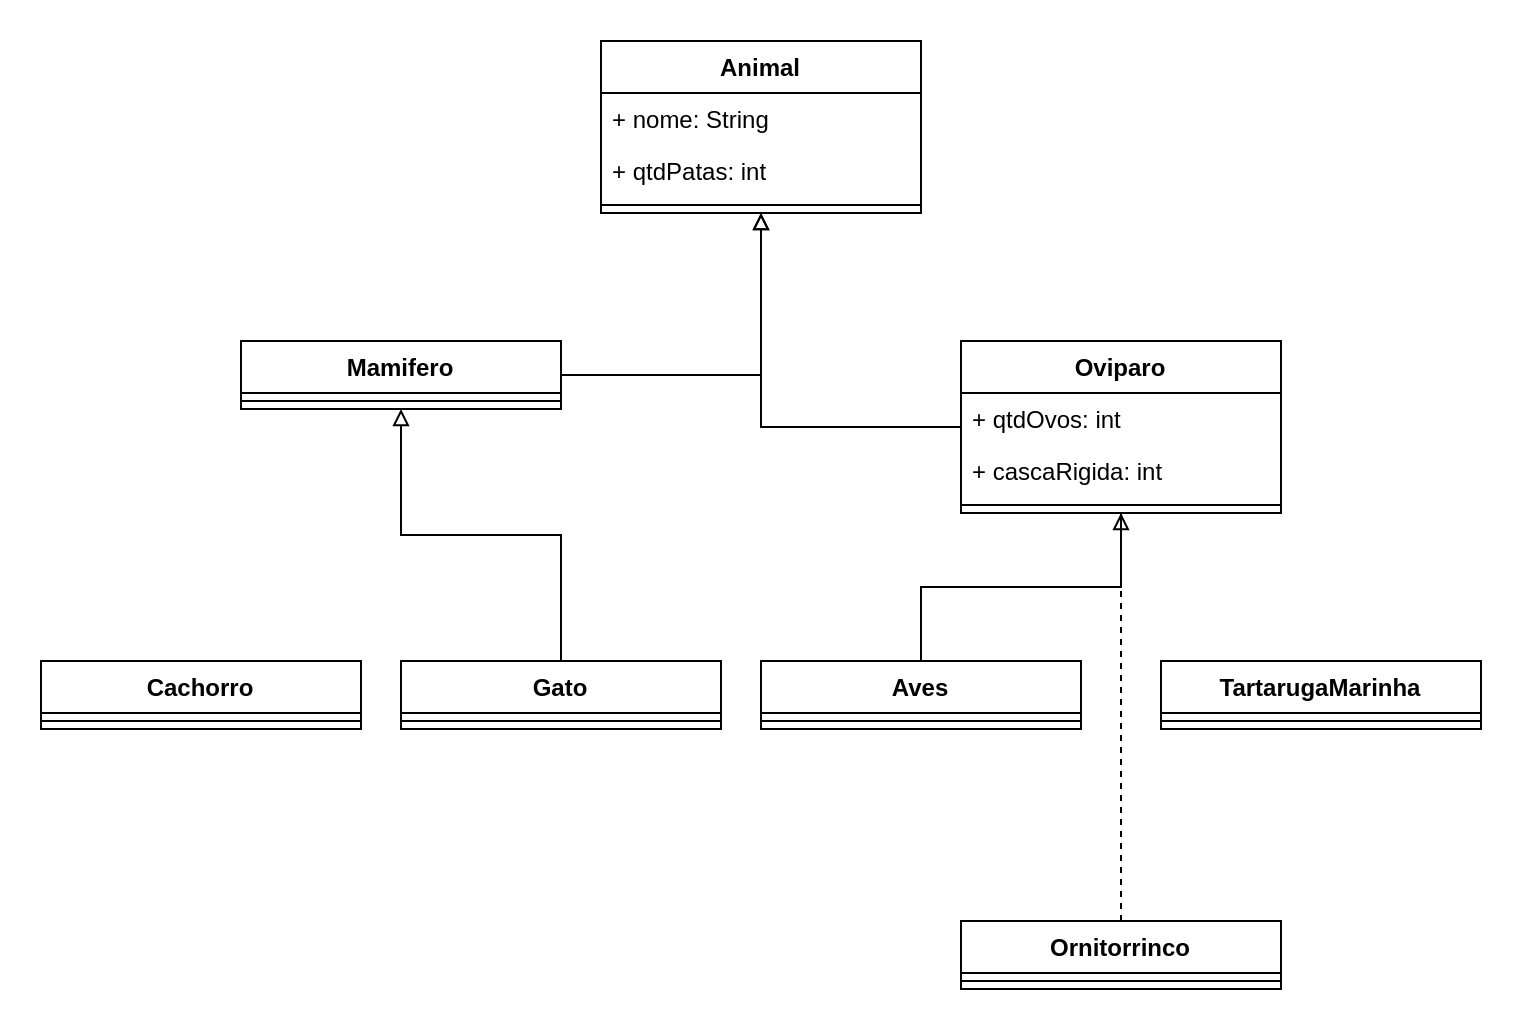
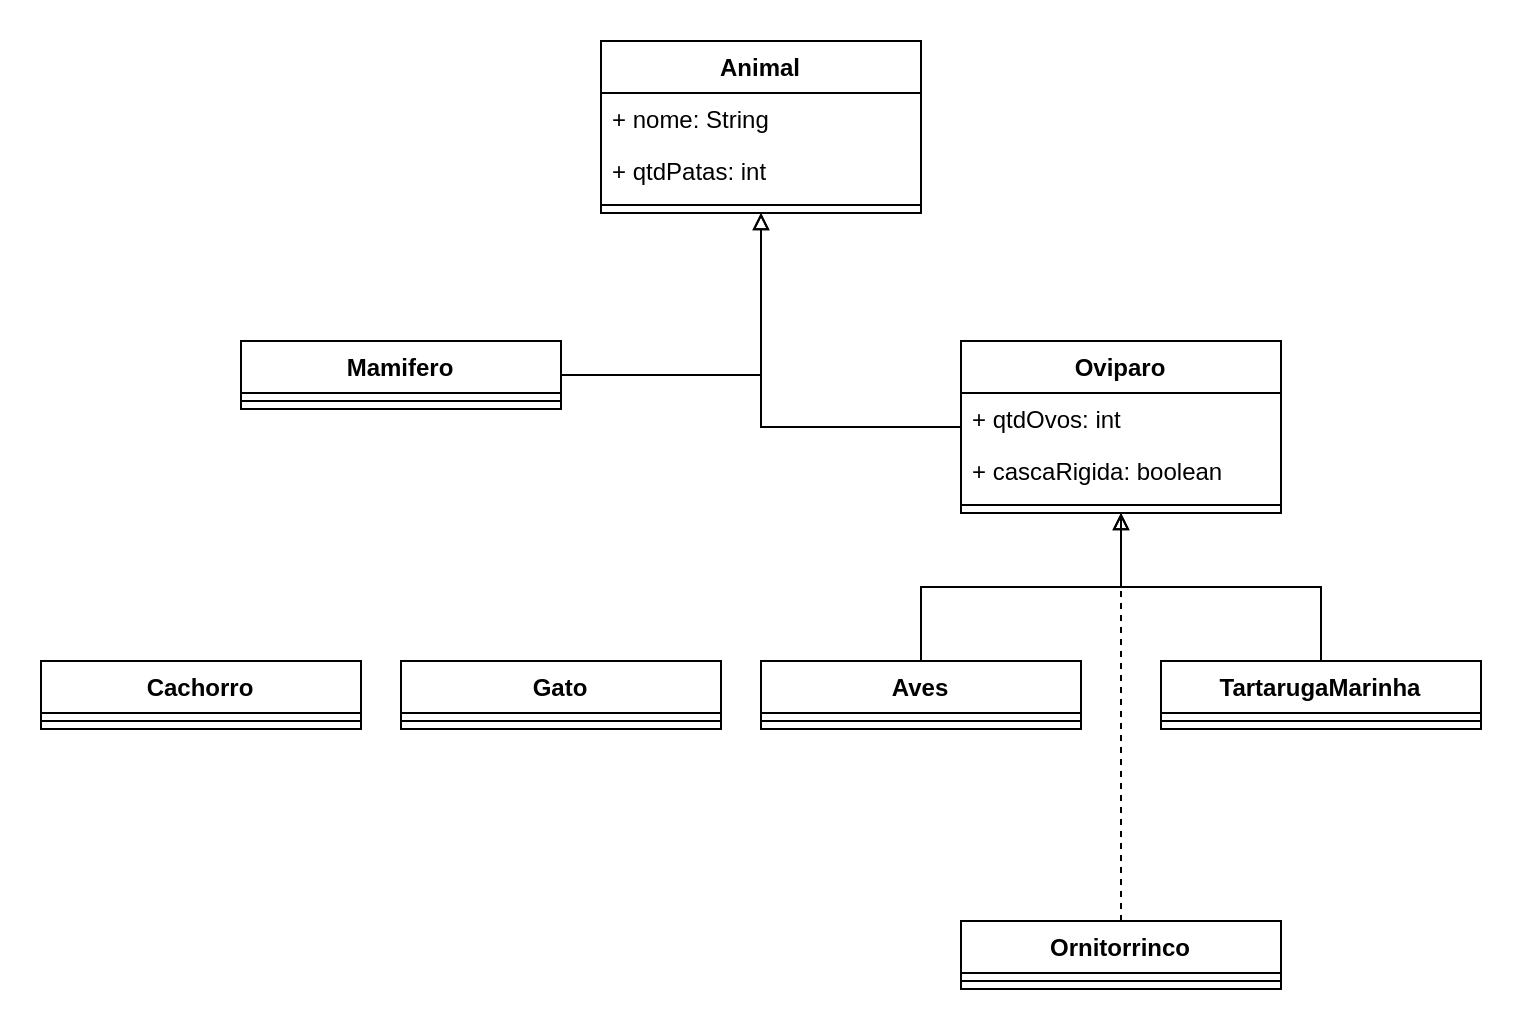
(1074, 472) -> (1101, 472)
(490, 535) -> none
none -> (1260, 587)
